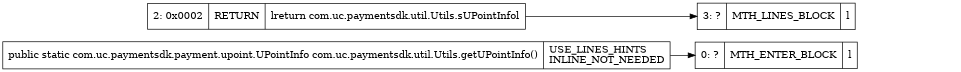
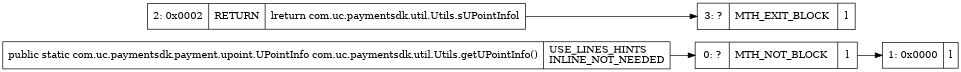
(784, 16) -> (782, 16)
(784, 55) -> (781, 55)
none -> (920, 55)
